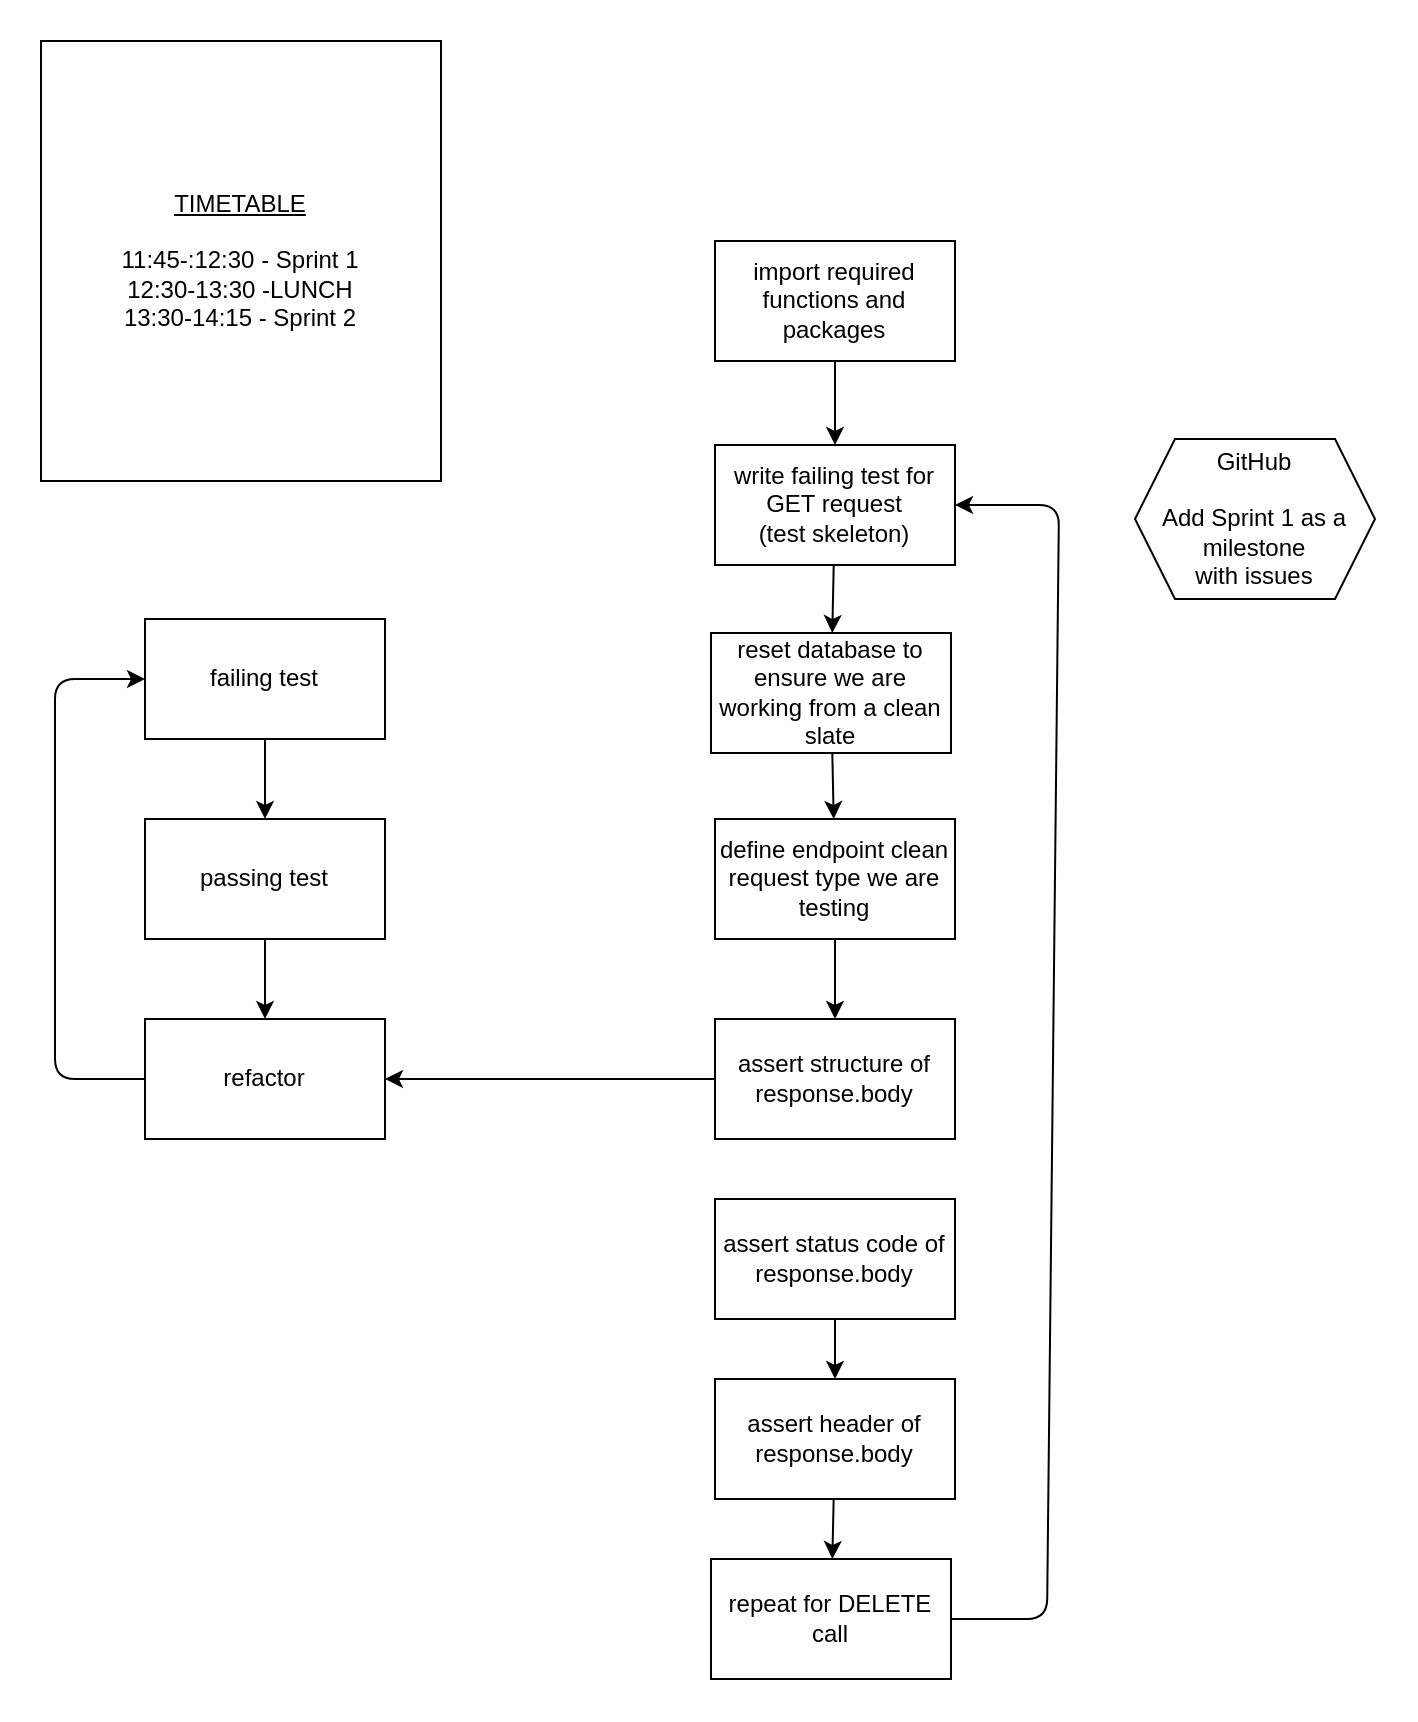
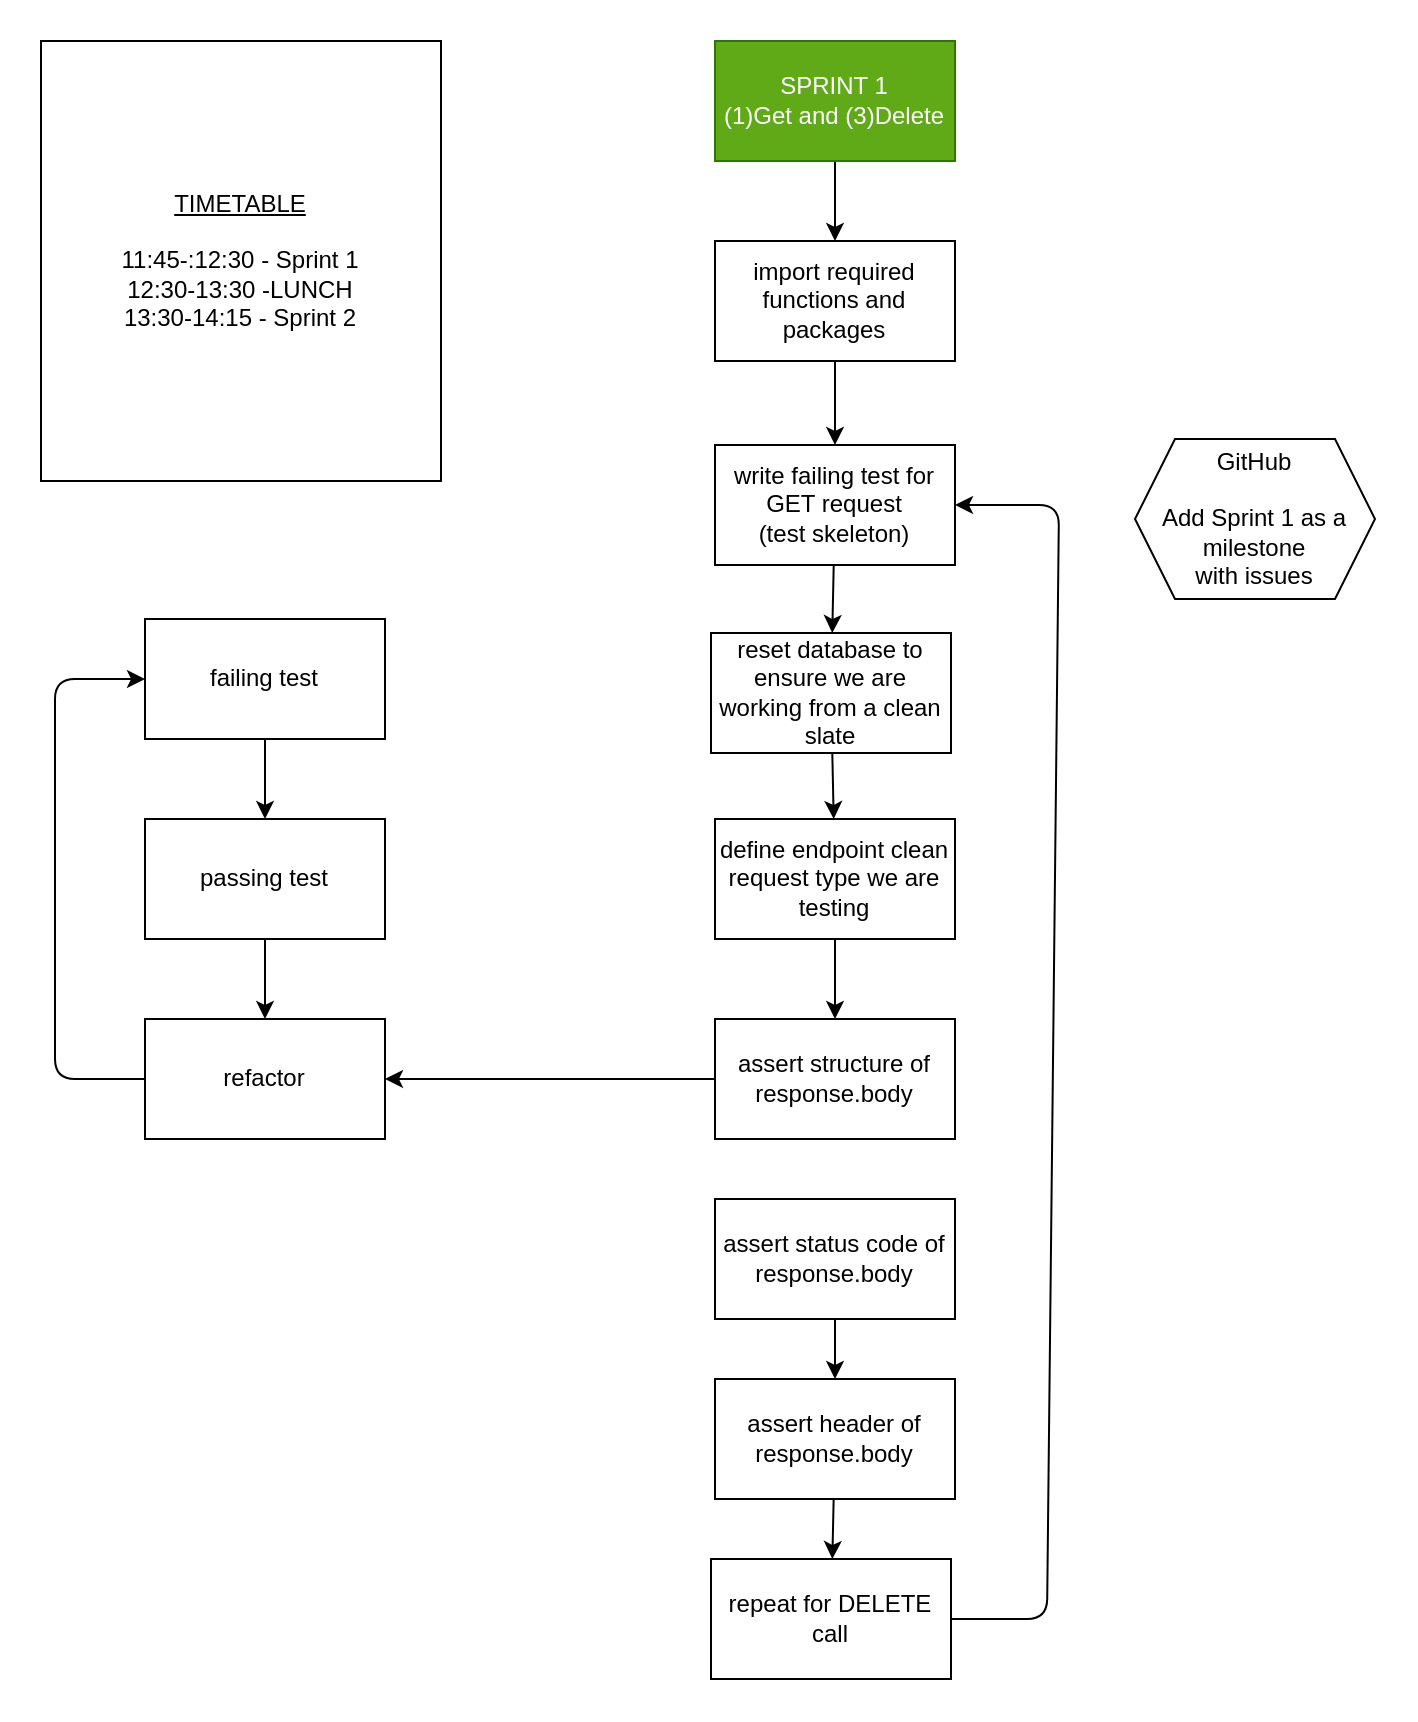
none -> (835, 101)
none -> (835, 194)
